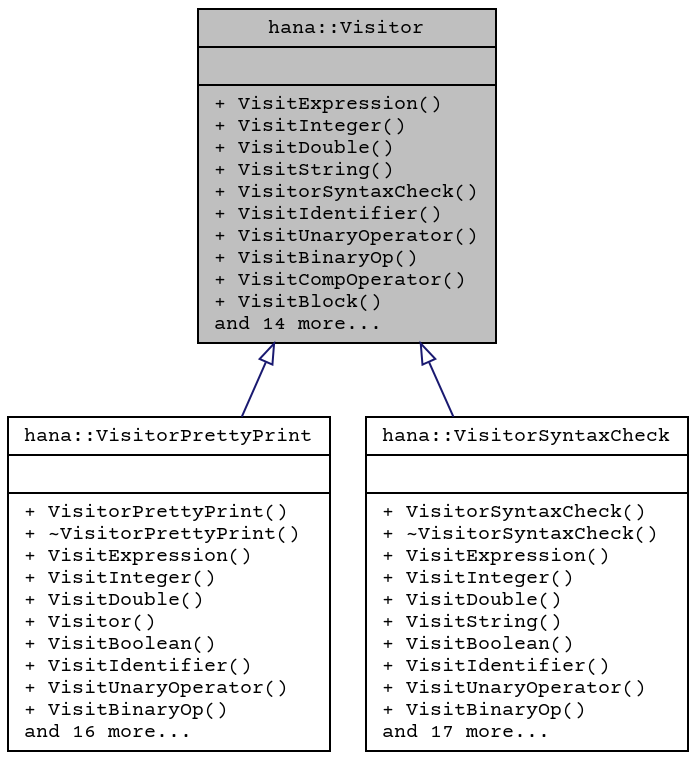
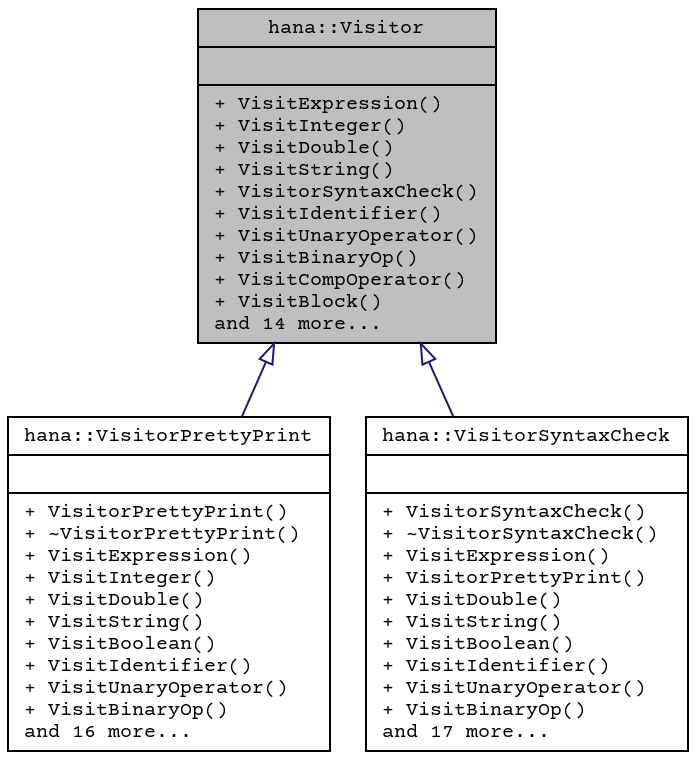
(479, 577) -> (515, 577)
(91, 621) -> (115, 621)
